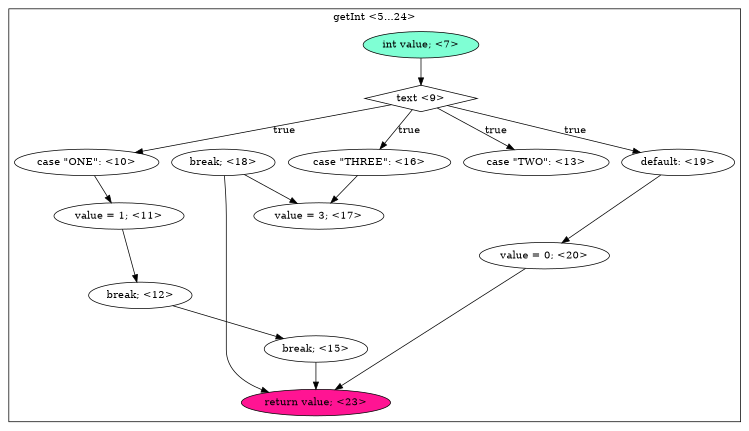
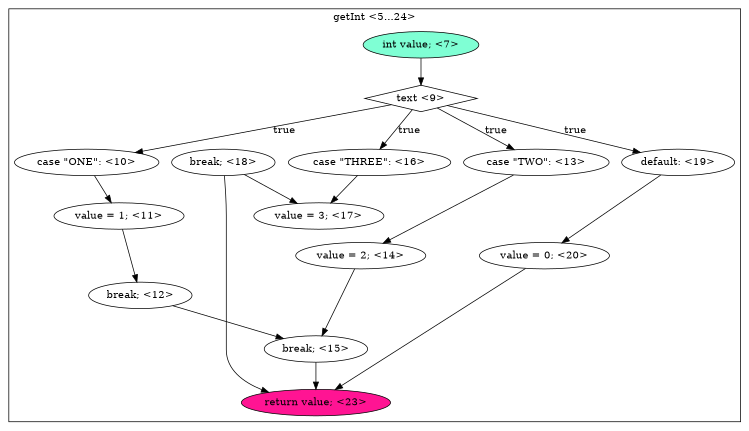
none -> (361, 256)
